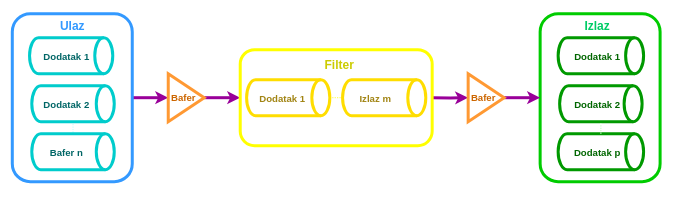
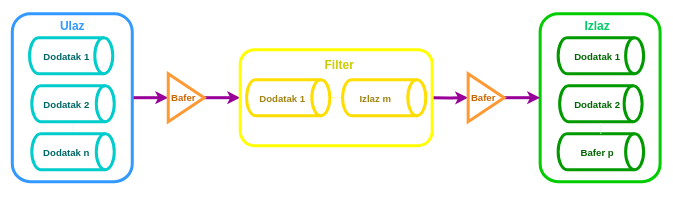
(67, 152) -> (67, 152)
(598, 152) -> (598, 152)
